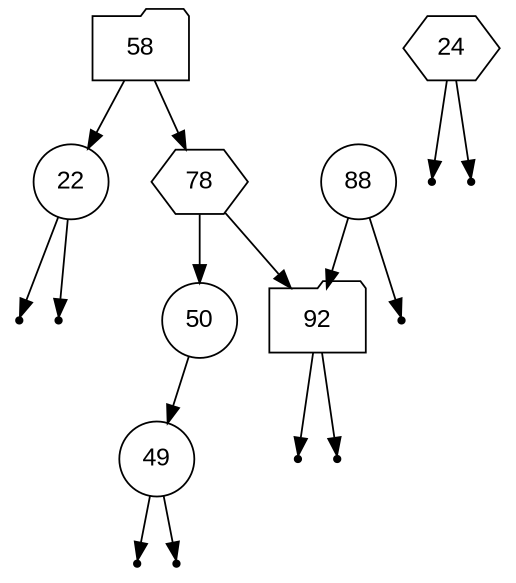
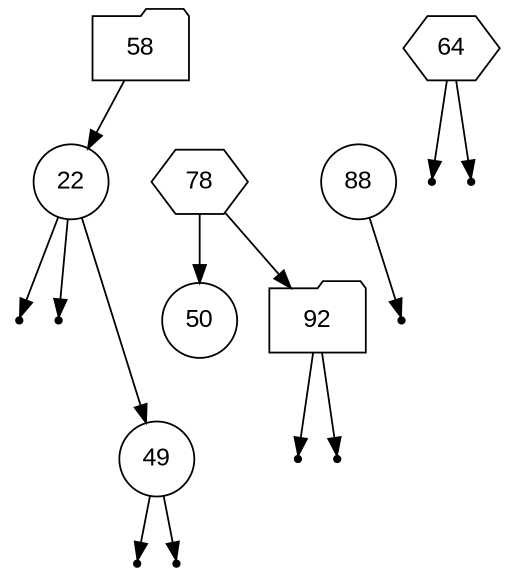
(452, 48) -> (452, 48)
(167, 107) -> none
(340, 244) -> none
(181, 381) -> (111, 311)
